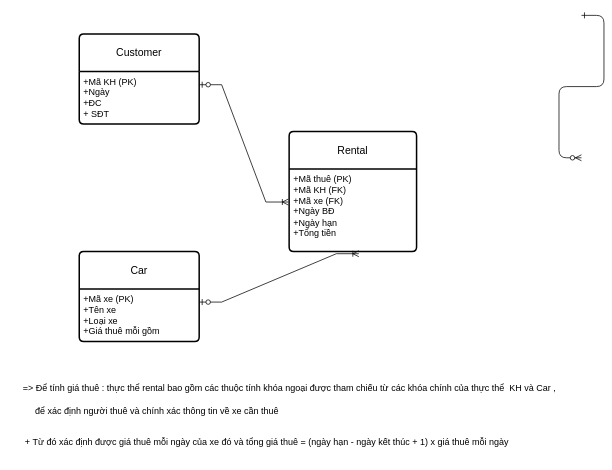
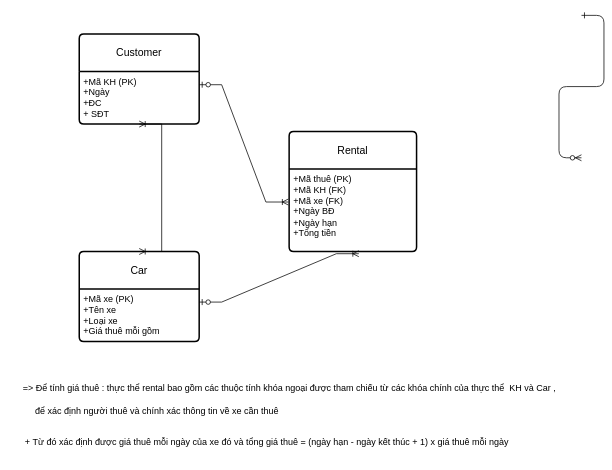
none -> (162, 190)
